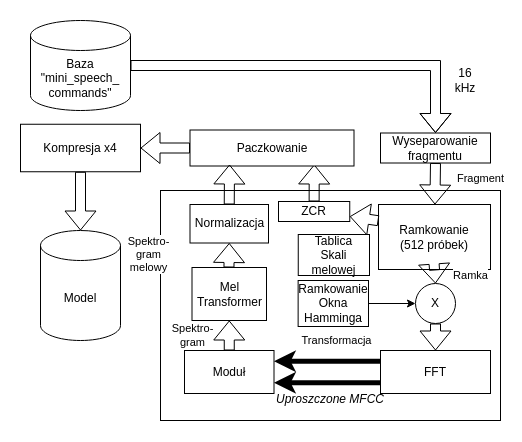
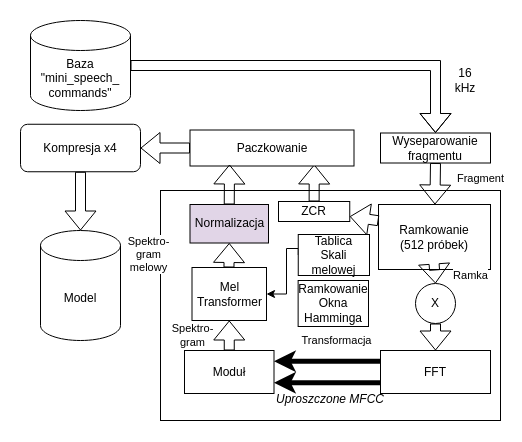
(81, 148) -> (81, 148)
(229, 224) -> (229, 224)
none -> (287, 272)
(389, 304) -> none
